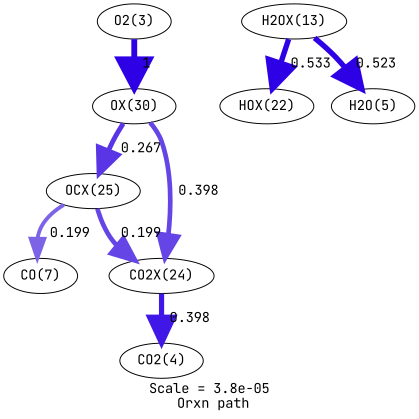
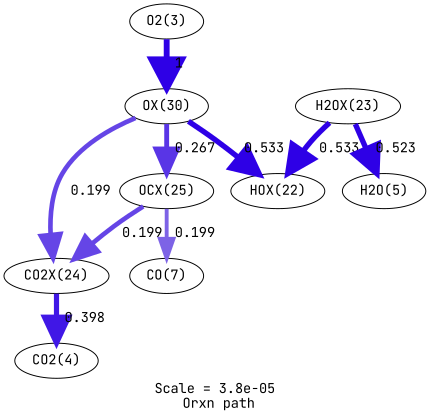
(294, 21) -> (348, 106)
none -> (214, 139)
(195, 191) -> (87, 191)
